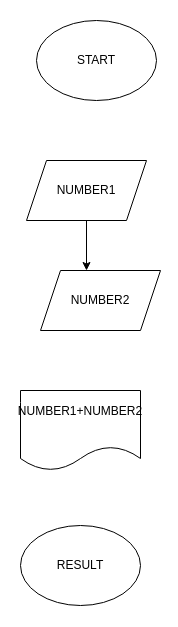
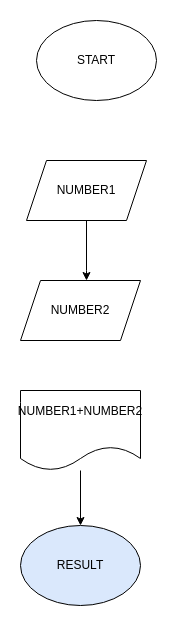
(101, 301) -> (81, 311)
none -> (81, 495)
(81, 566) -> (81, 566)
